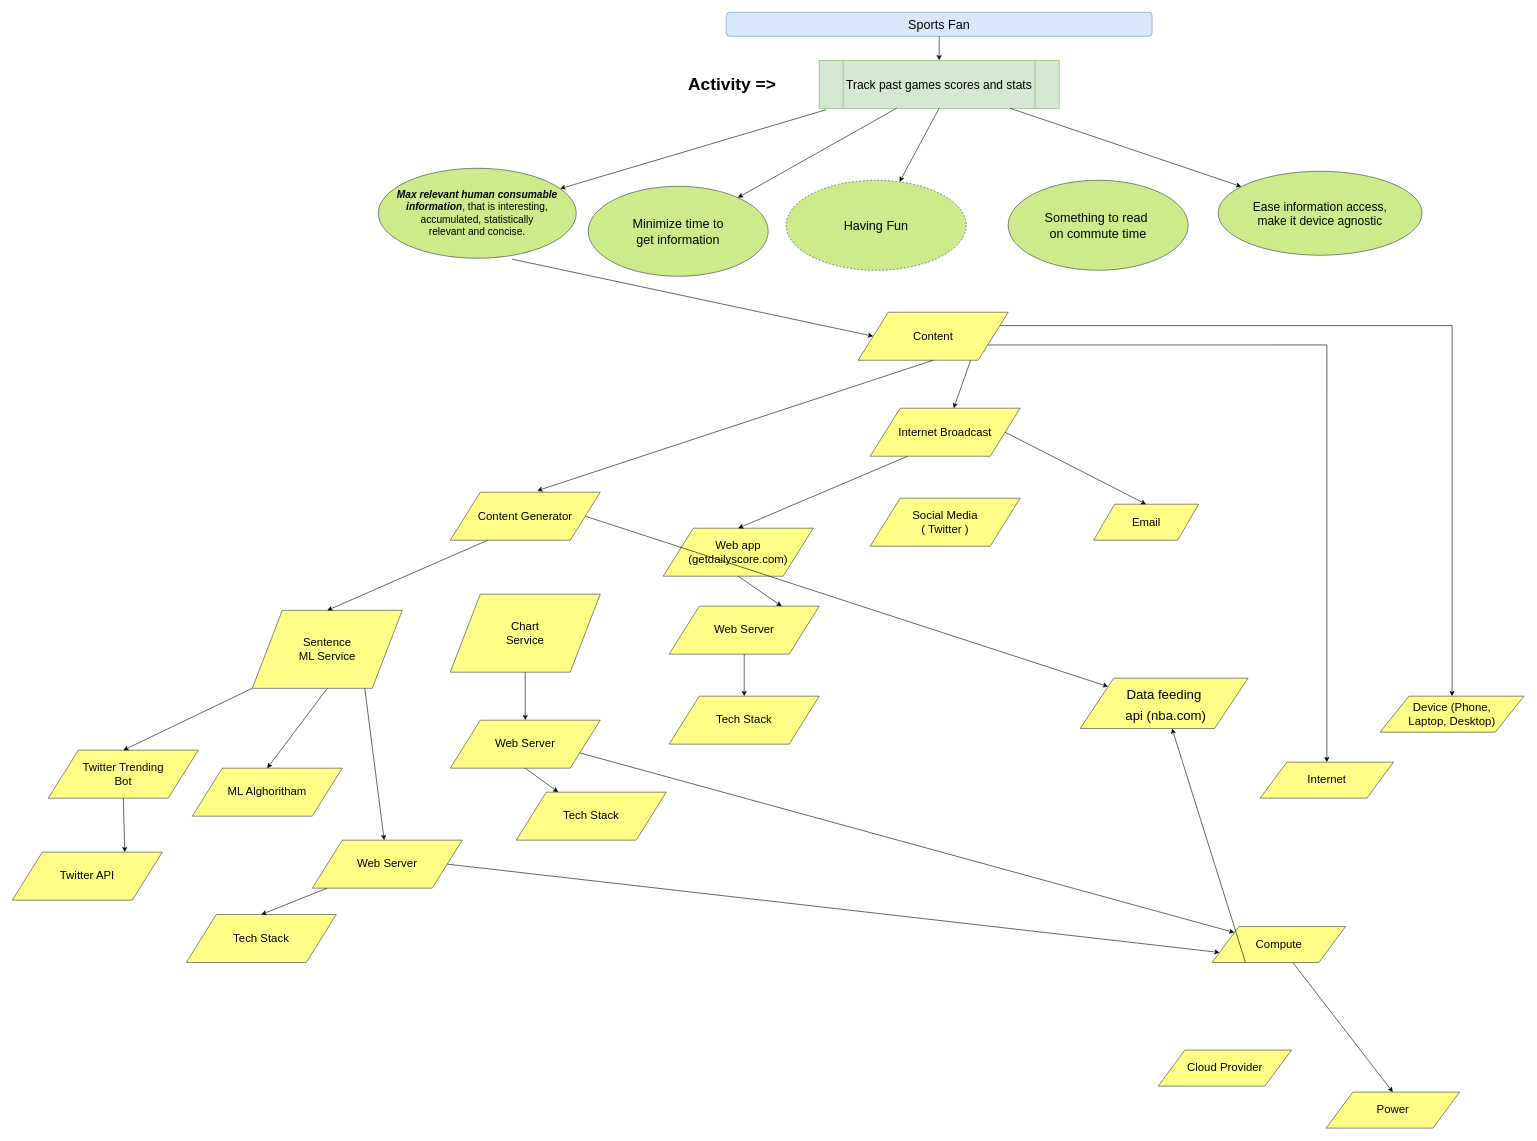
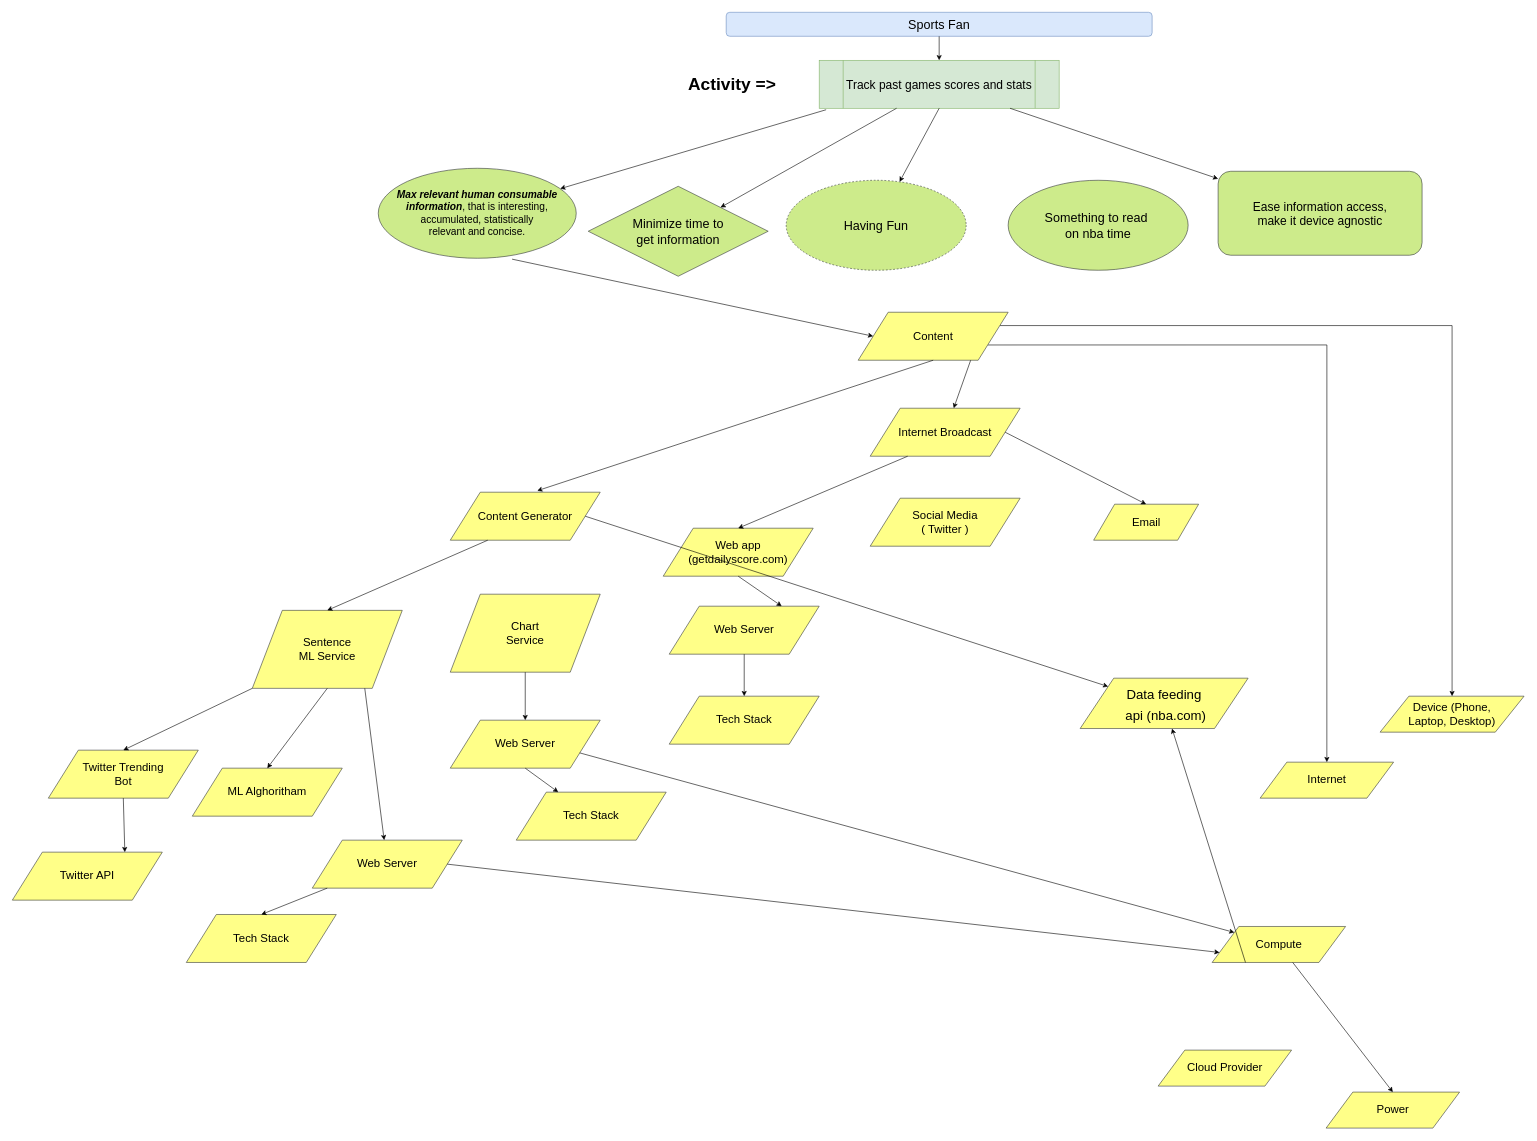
(1320, 213) -> (1320, 213)
(1098, 225) -> (1098, 225)
(678, 231) -> (678, 231)
